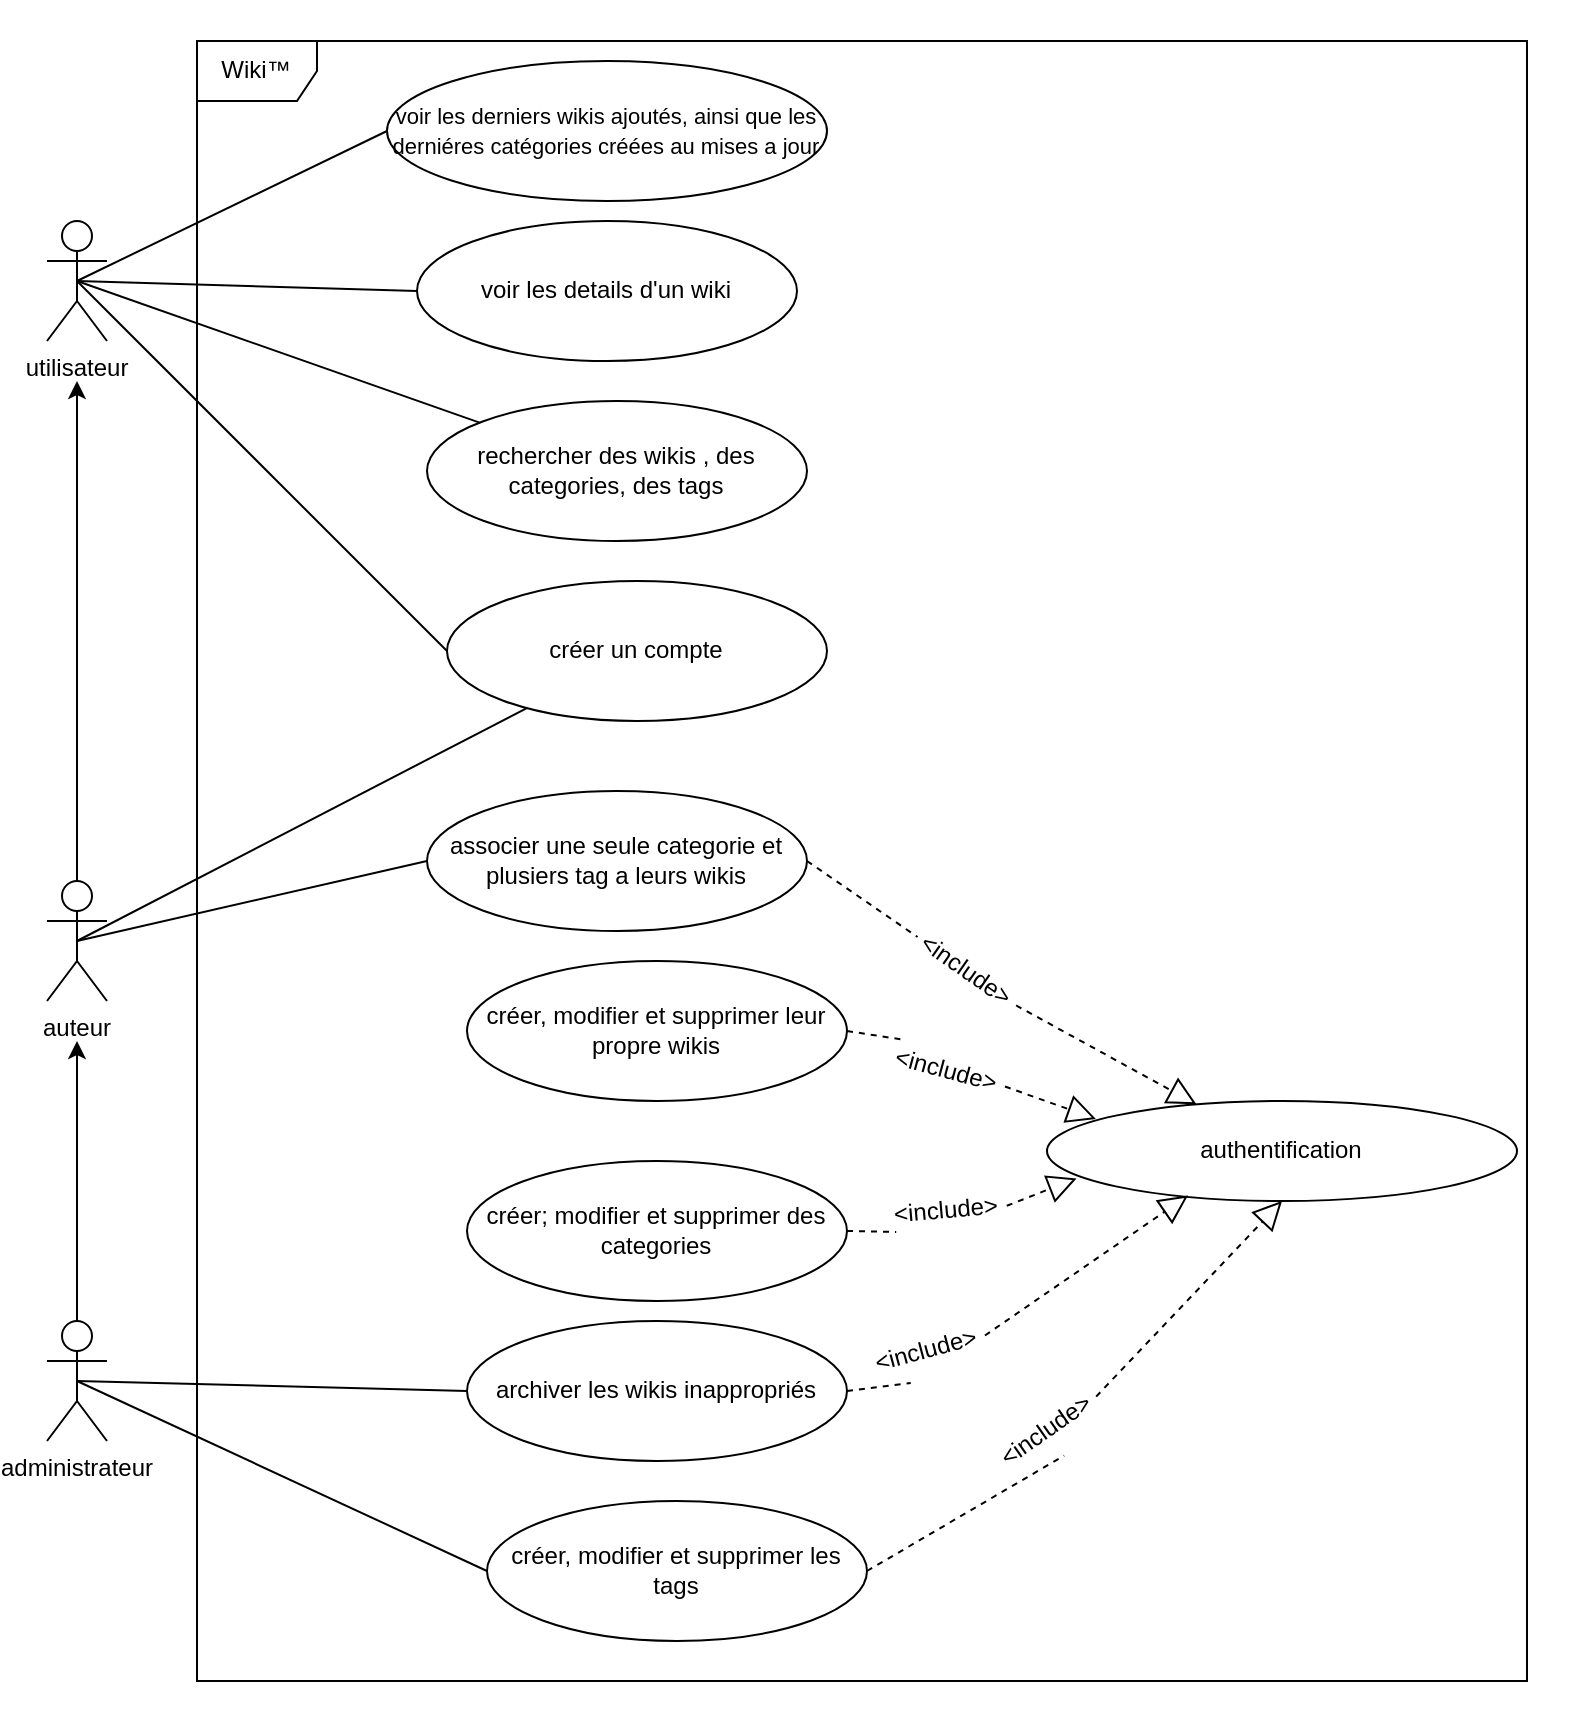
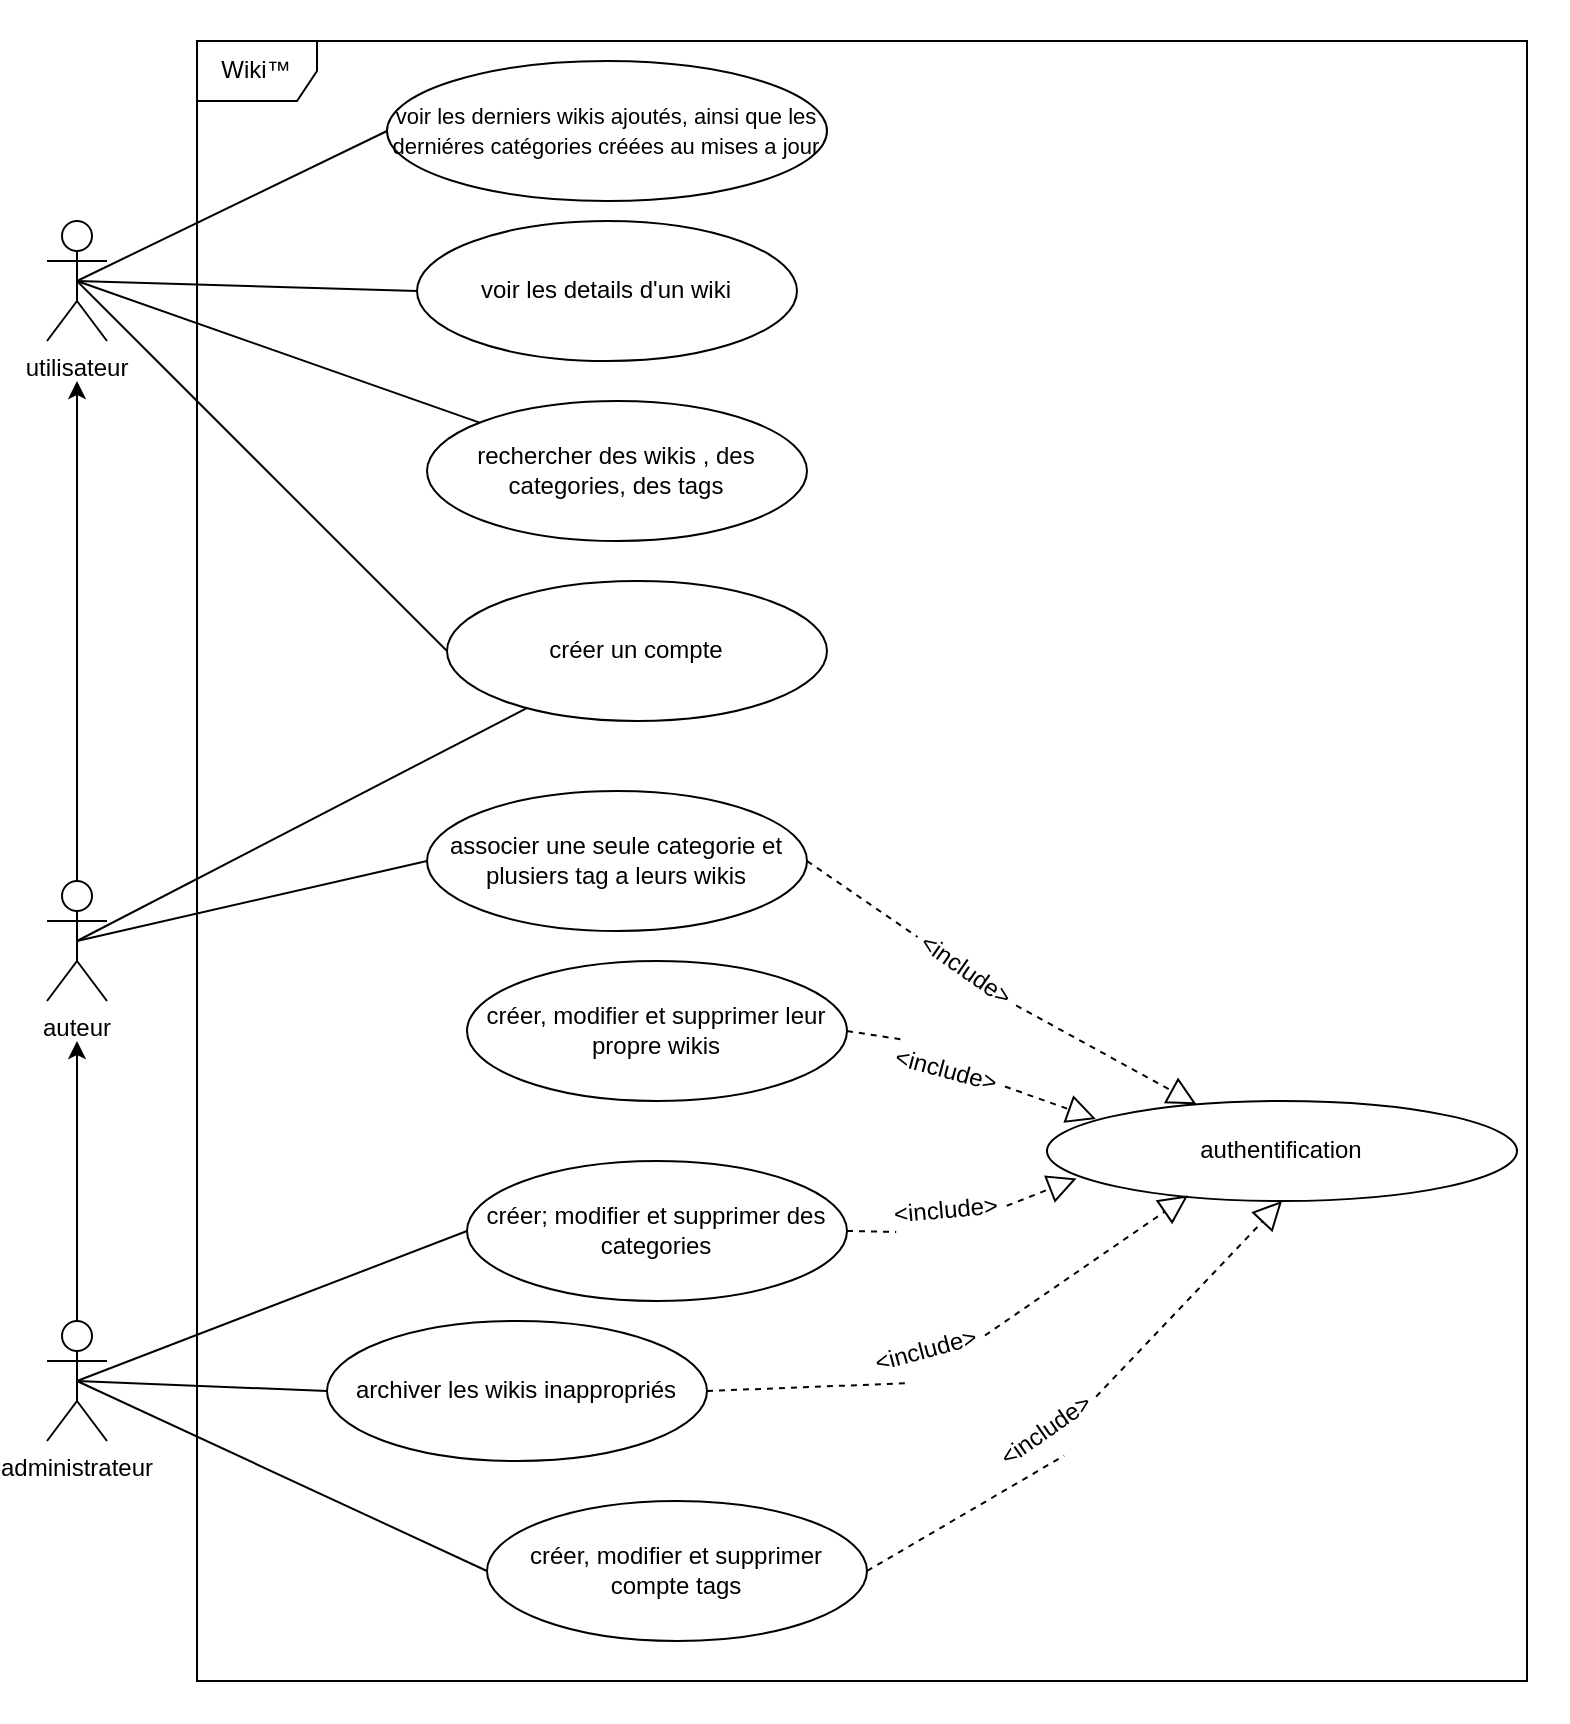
none -> (285, 1301)
(657, 1391) -> (517, 1391)
(677, 1571) -> (677, 1571)
